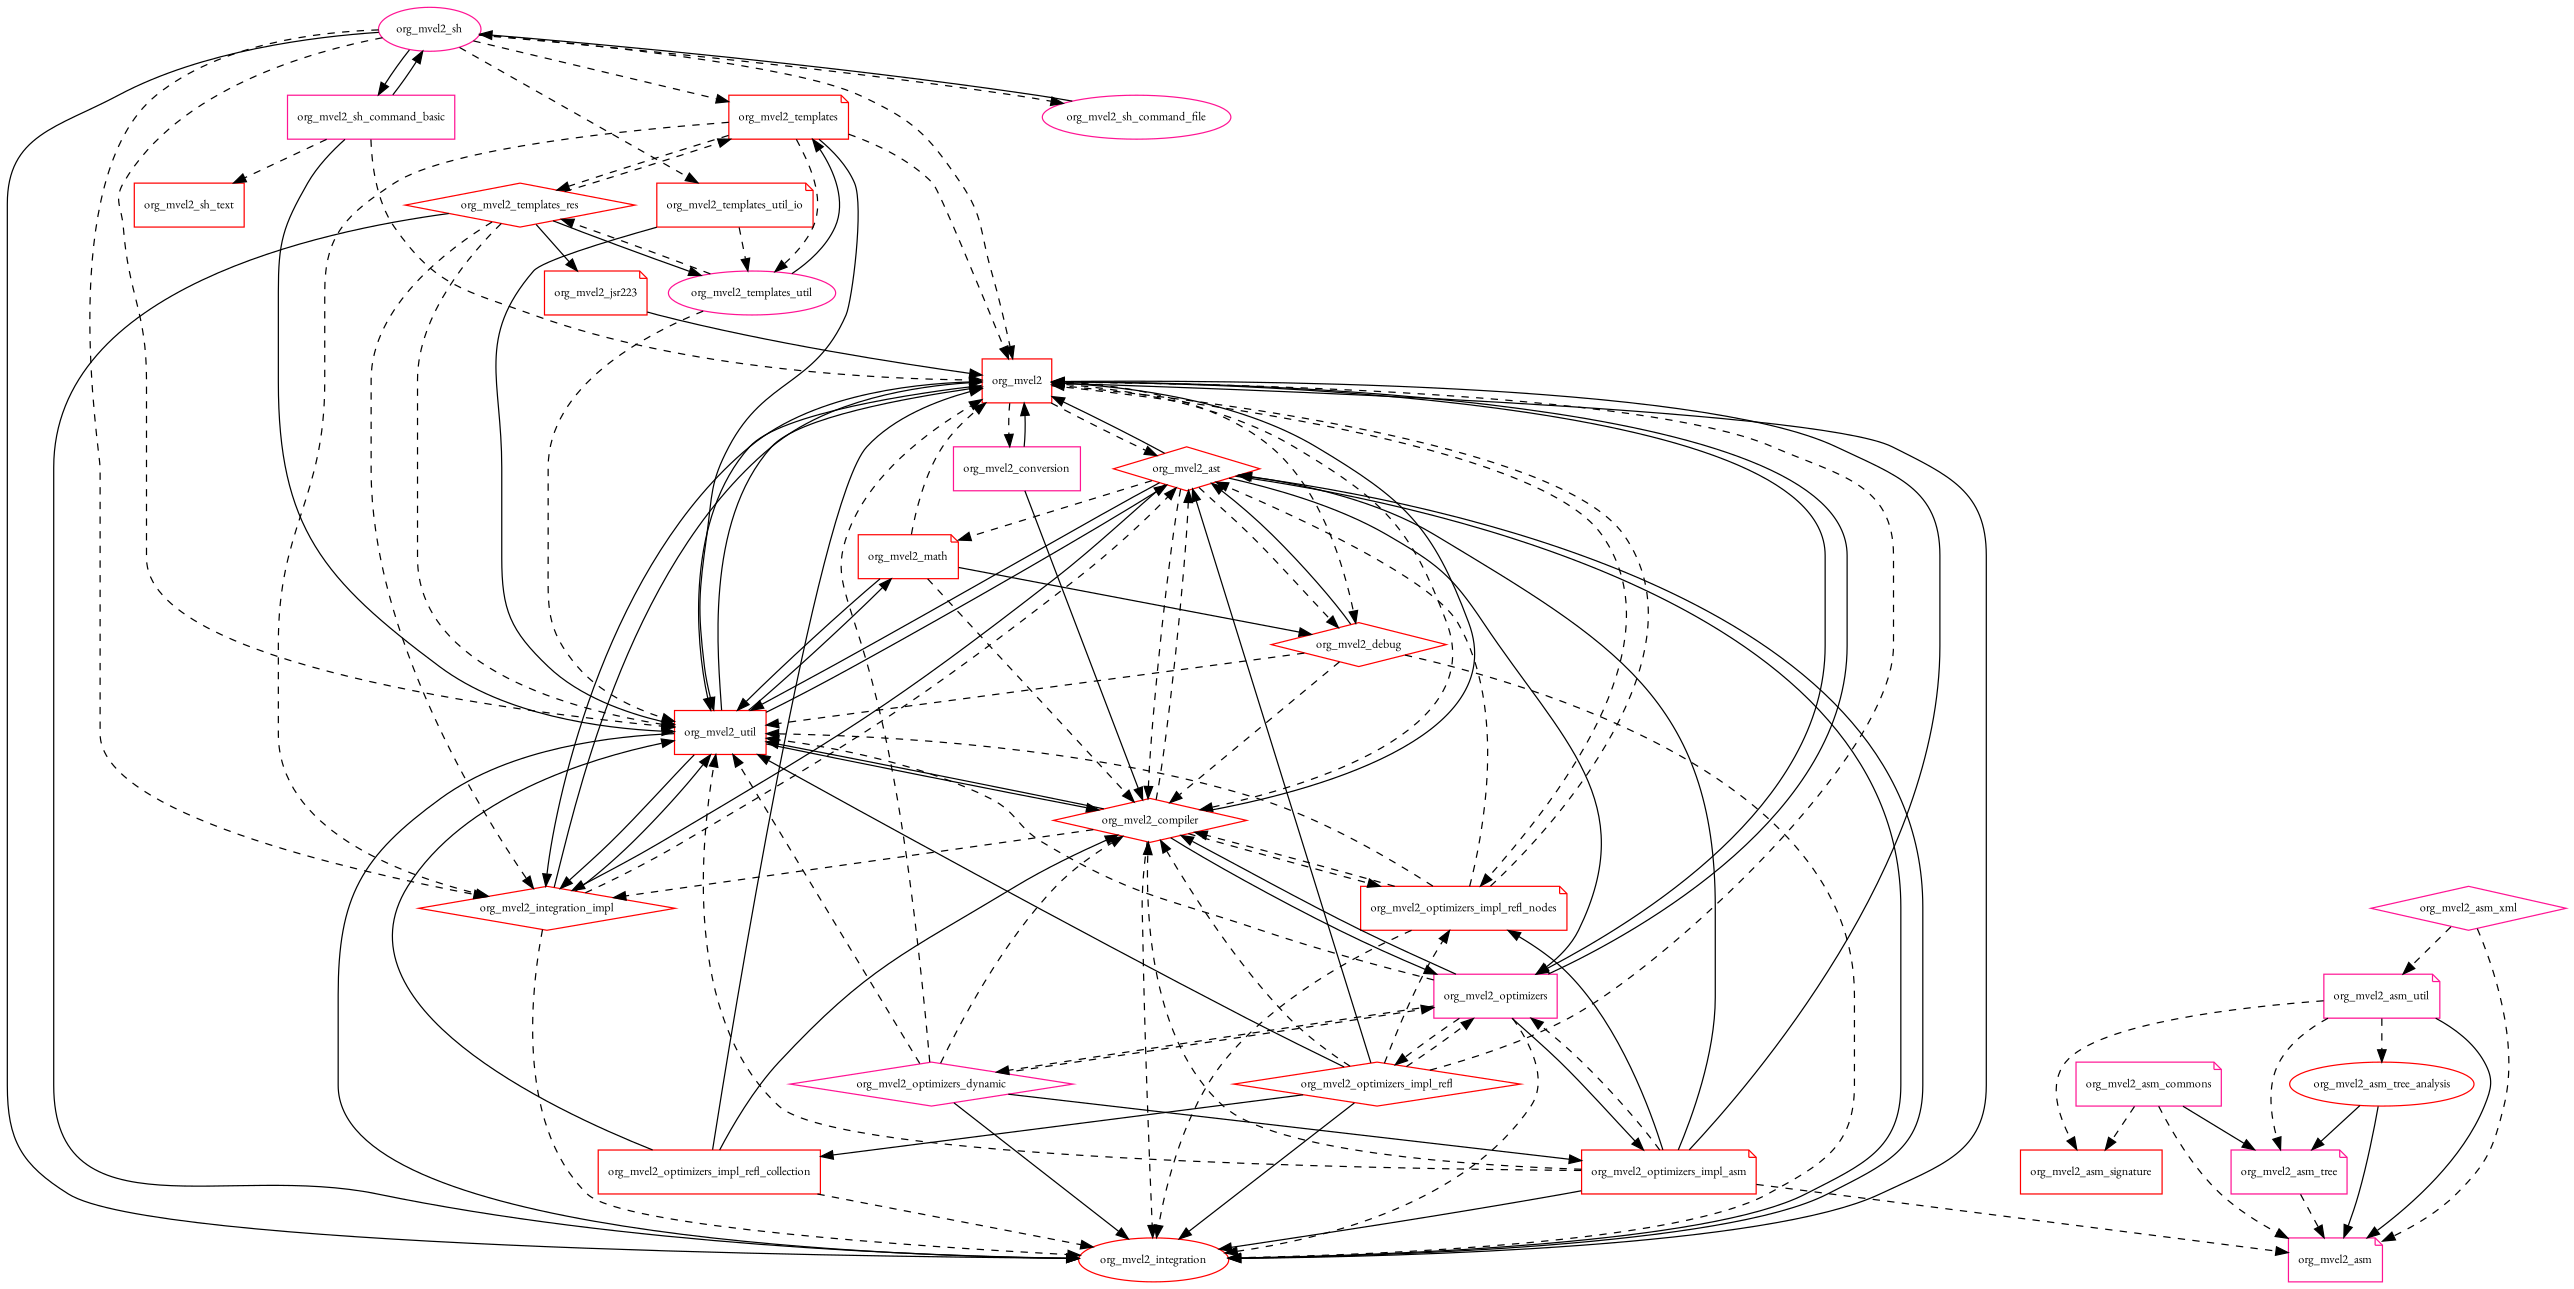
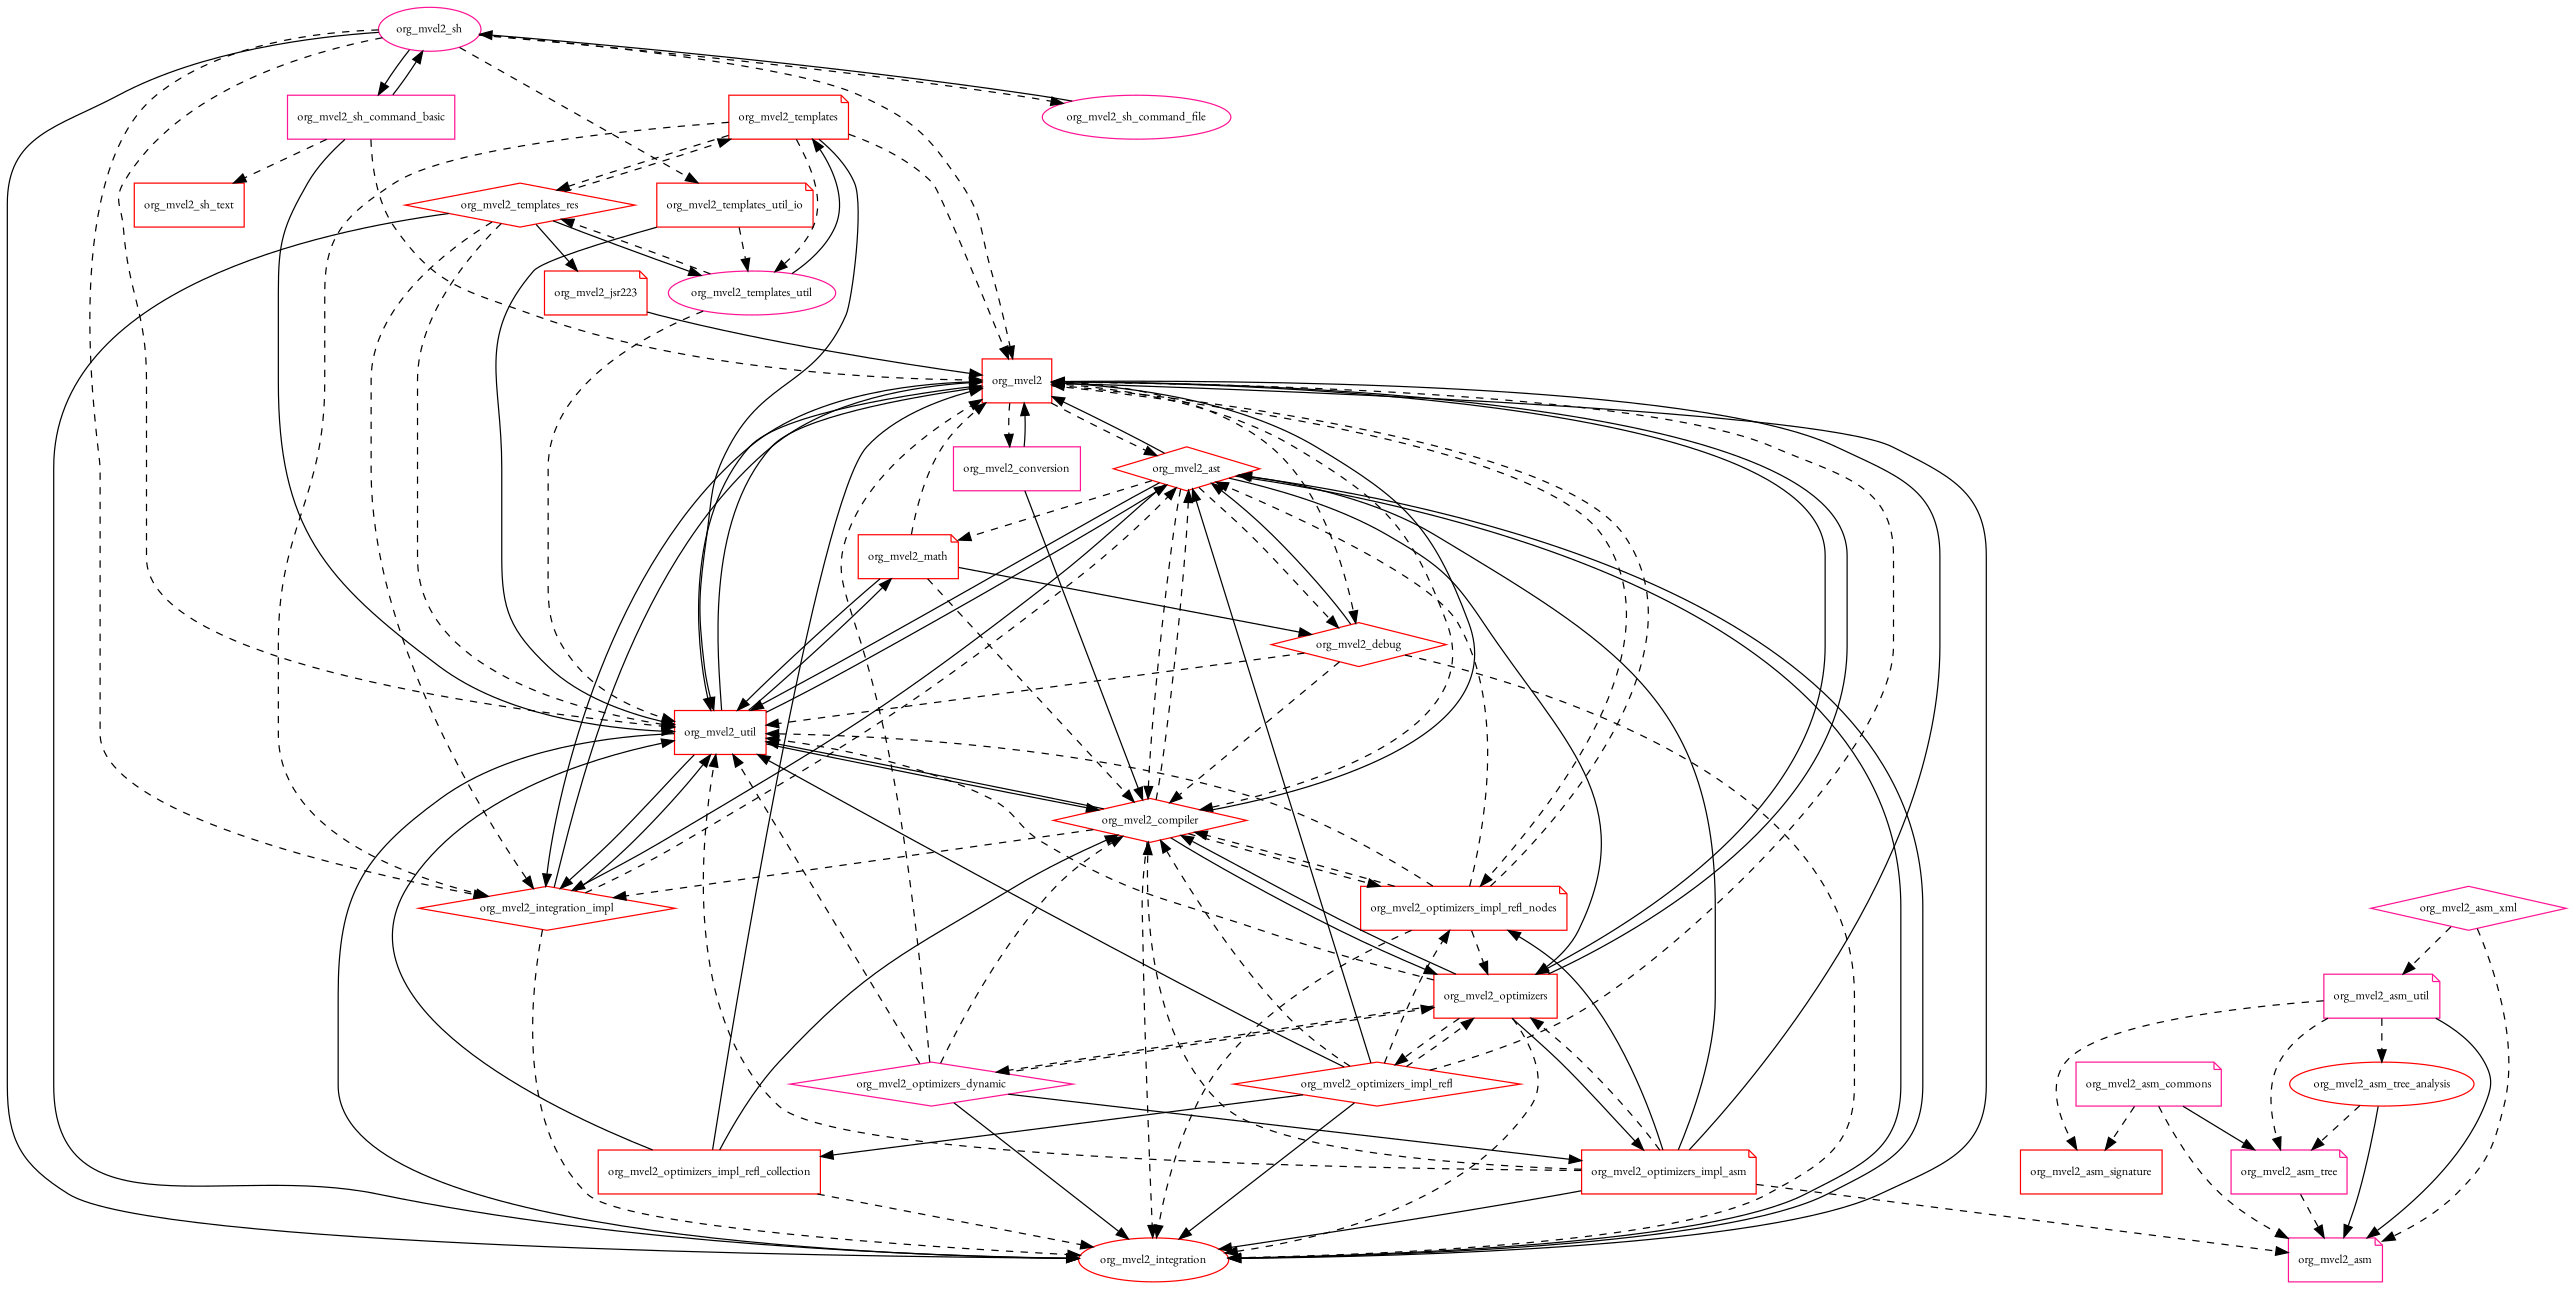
(595, 70) -> none
none -> (1478, 947)
(1496, 996) -> (1496, 996)
(2340, 1124) -> (2340, 1124)
